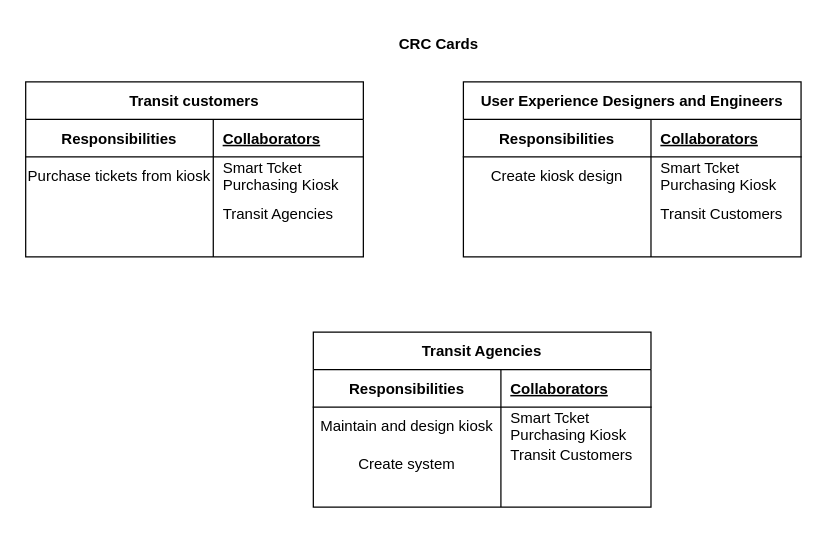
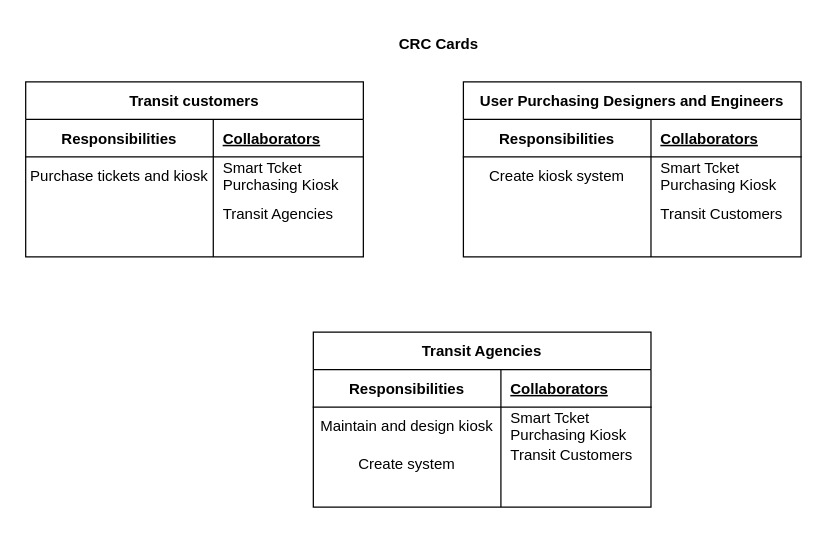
(631, 101) -> (631, 101)
(119, 176) -> (119, 176)
(556, 176) -> (556, 176)
